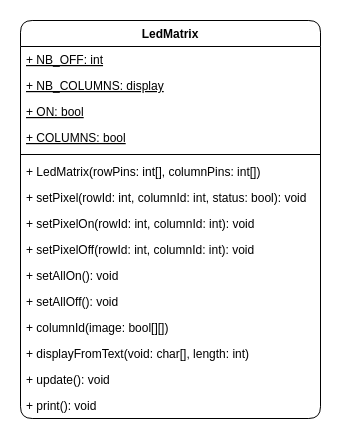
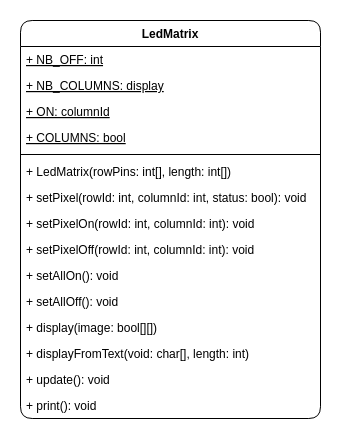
(53, 112) -> (67, 112)
(160, 172) -> (148, 172)
(107, 328) -> (102, 328)
